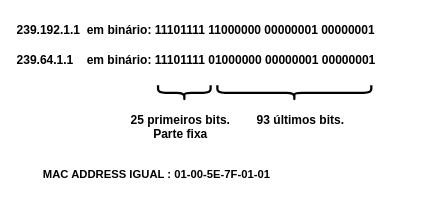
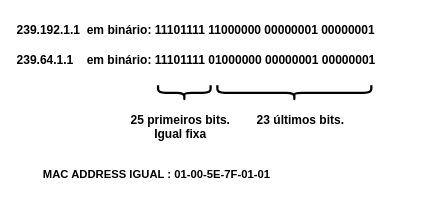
(180, 127) -> (180, 127)
(300, 127) -> (300, 127)
